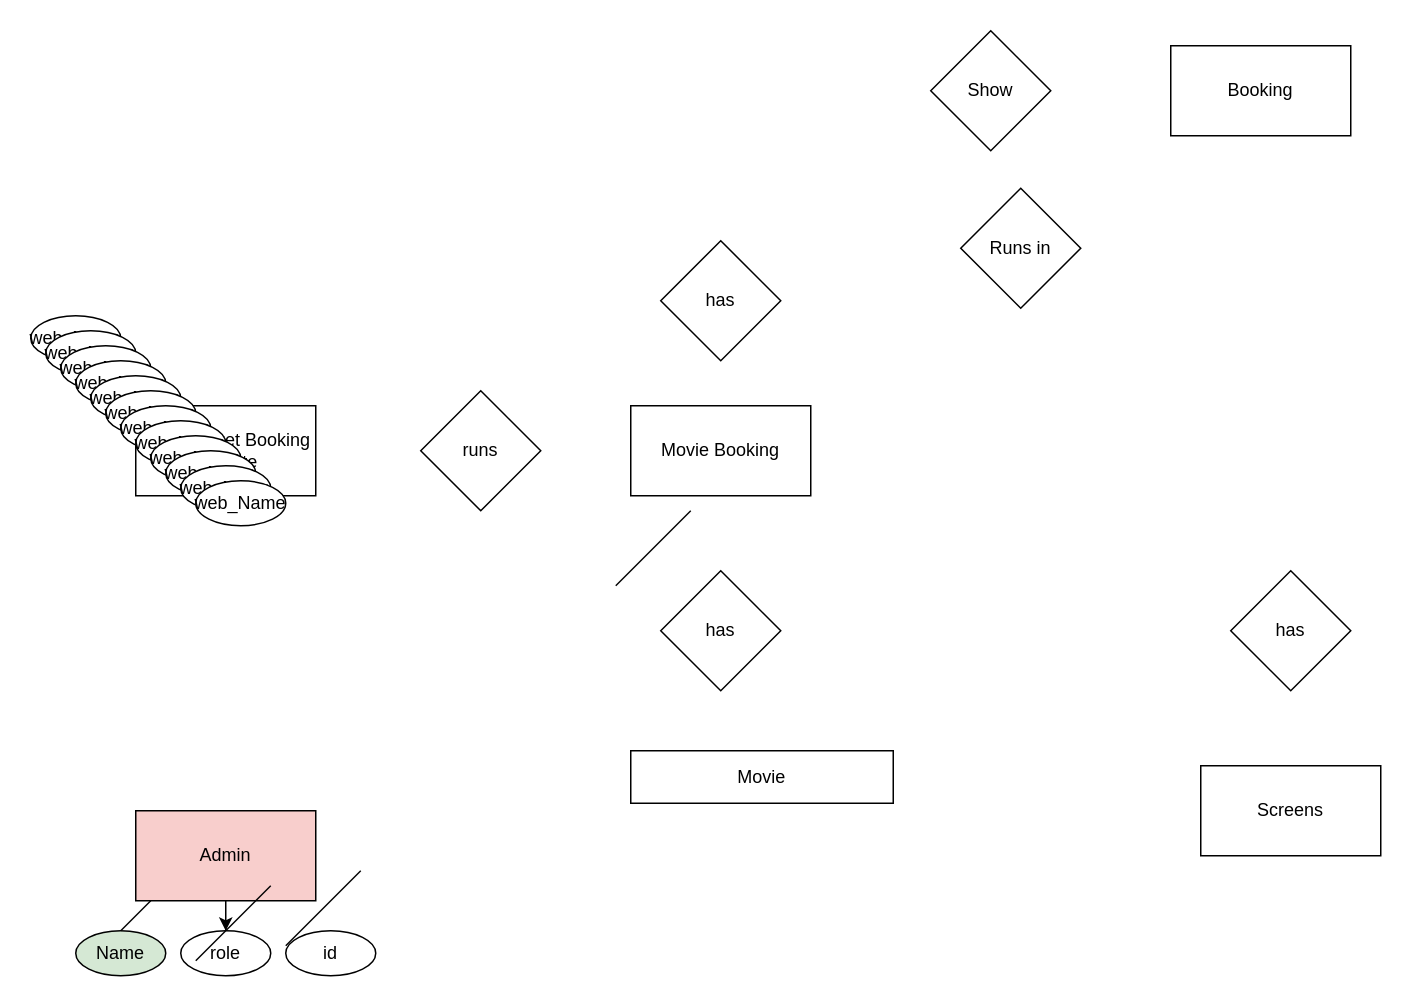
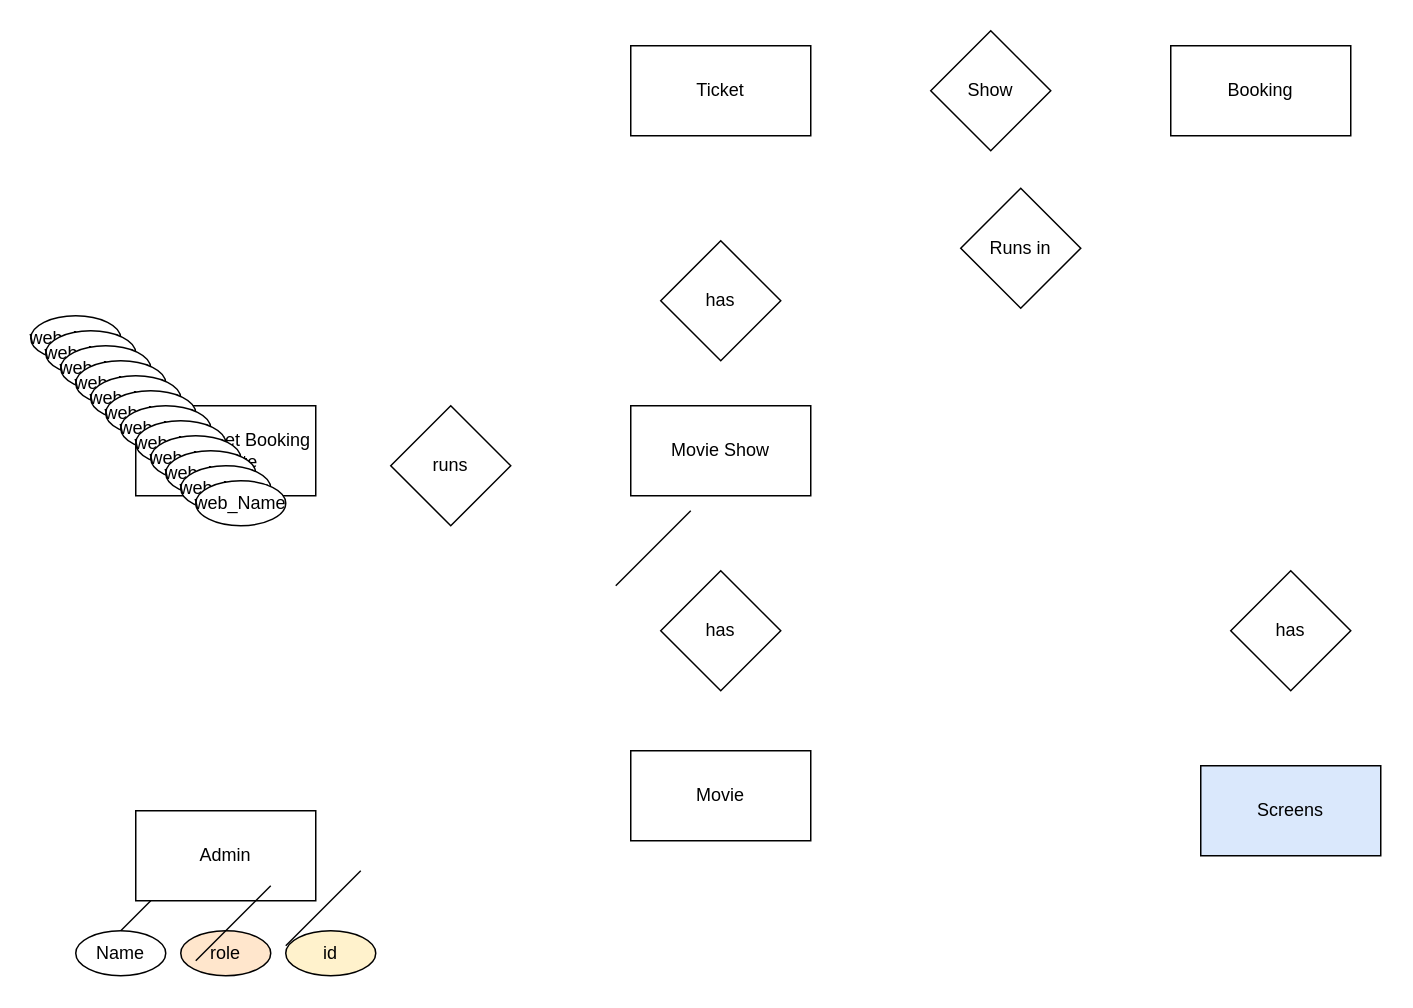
none -> (721, 91)
(481, 451) -> (451, 466)
(721, 451) -> (721, 451)
(762, 777) -> (721, 796)
(1291, 811) -> (1291, 811)
(226, 856) -> (226, 856)
(226, 904) -> none
(121, 953) -> (121, 953)
(226, 953) -> (226, 953)
(331, 953) -> (331, 953)
